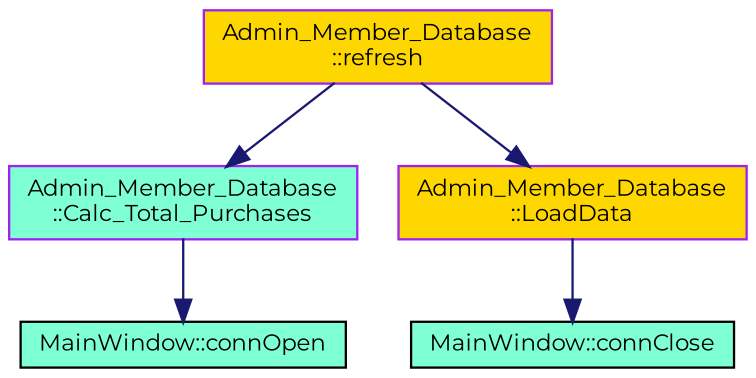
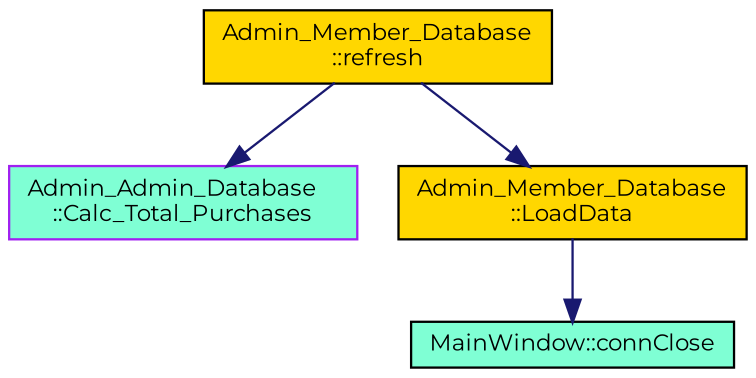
(378, 47) -> (378, 47)
(183, 203) -> (183, 203)
(573, 203) -> (573, 203)
(183, 345) -> none
